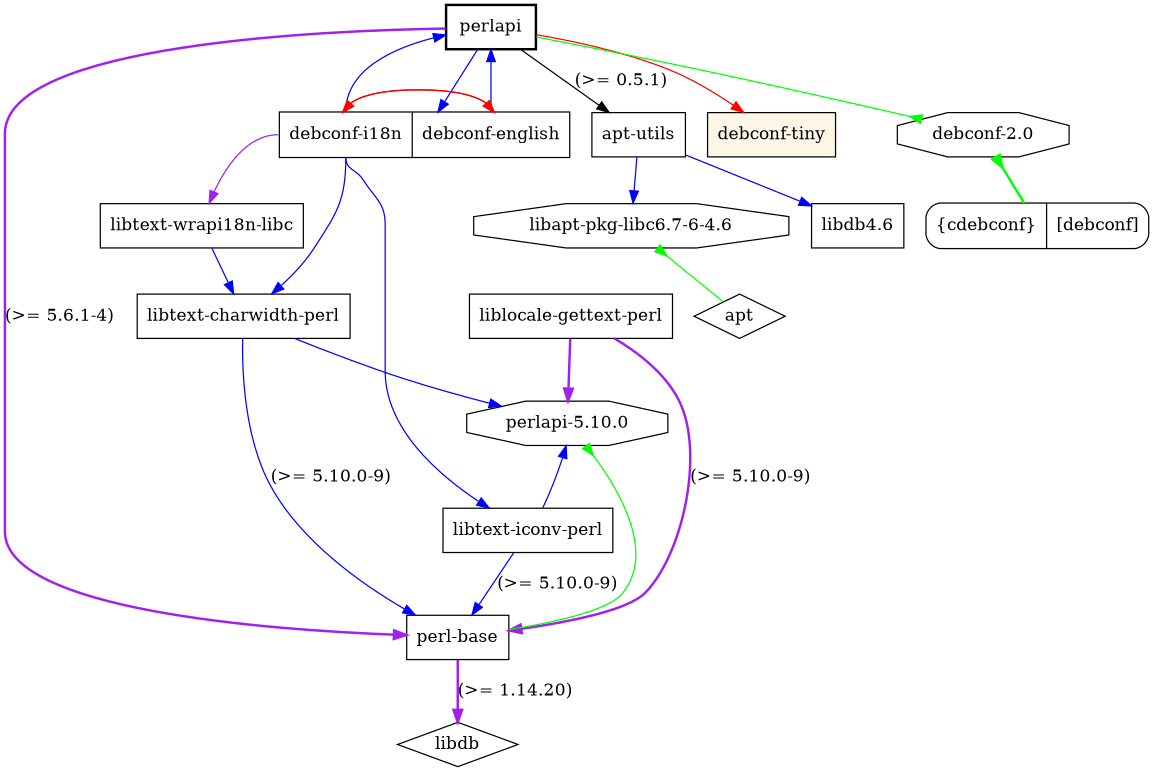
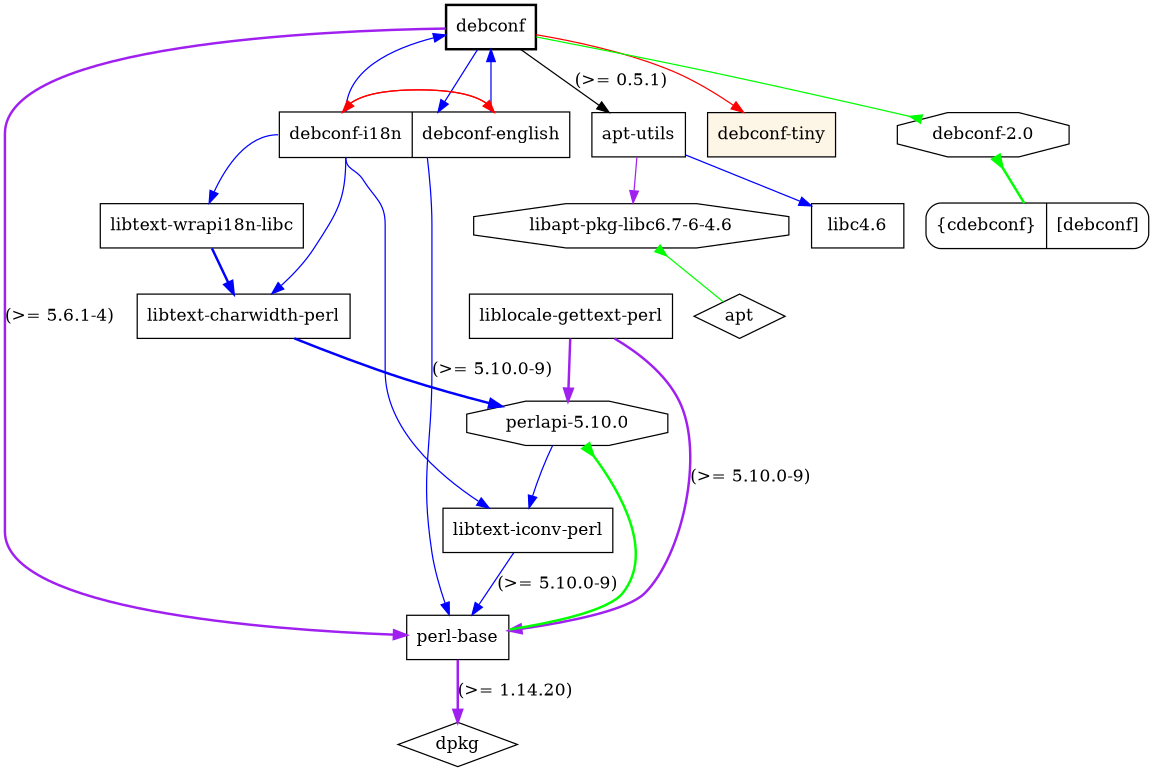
(491, 27) -> (491, 27)
(239, 154) -> (239, 154)
(636, 174) -> (636, 174)
(858, 226) -> (858, 226)
(220, 265) -> (220, 265)
(396, 376) -> (396, 376)
(553, 483) -> (542, 471)
(279, 500) -> (432, 370)
(630, 580) -> (630, 580)
(458, 744) -> (458, 744)
